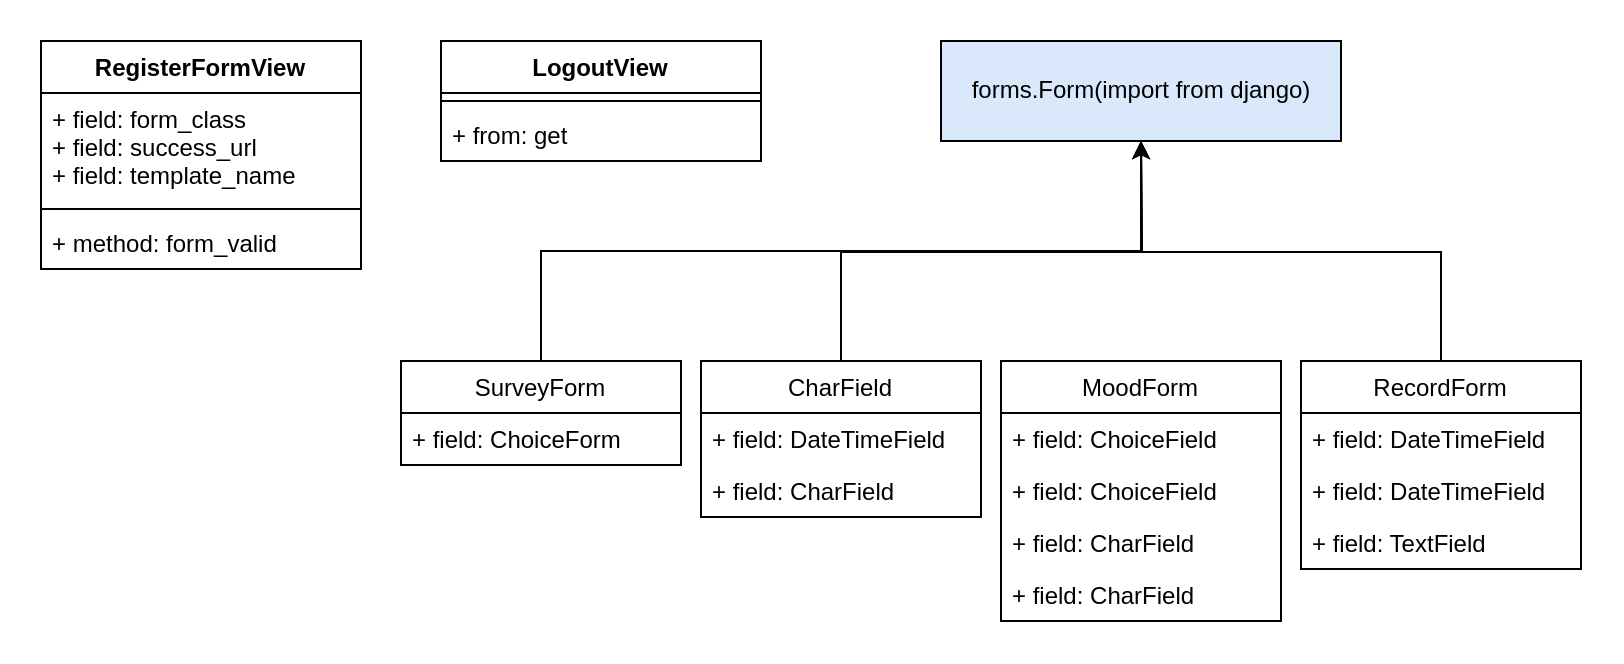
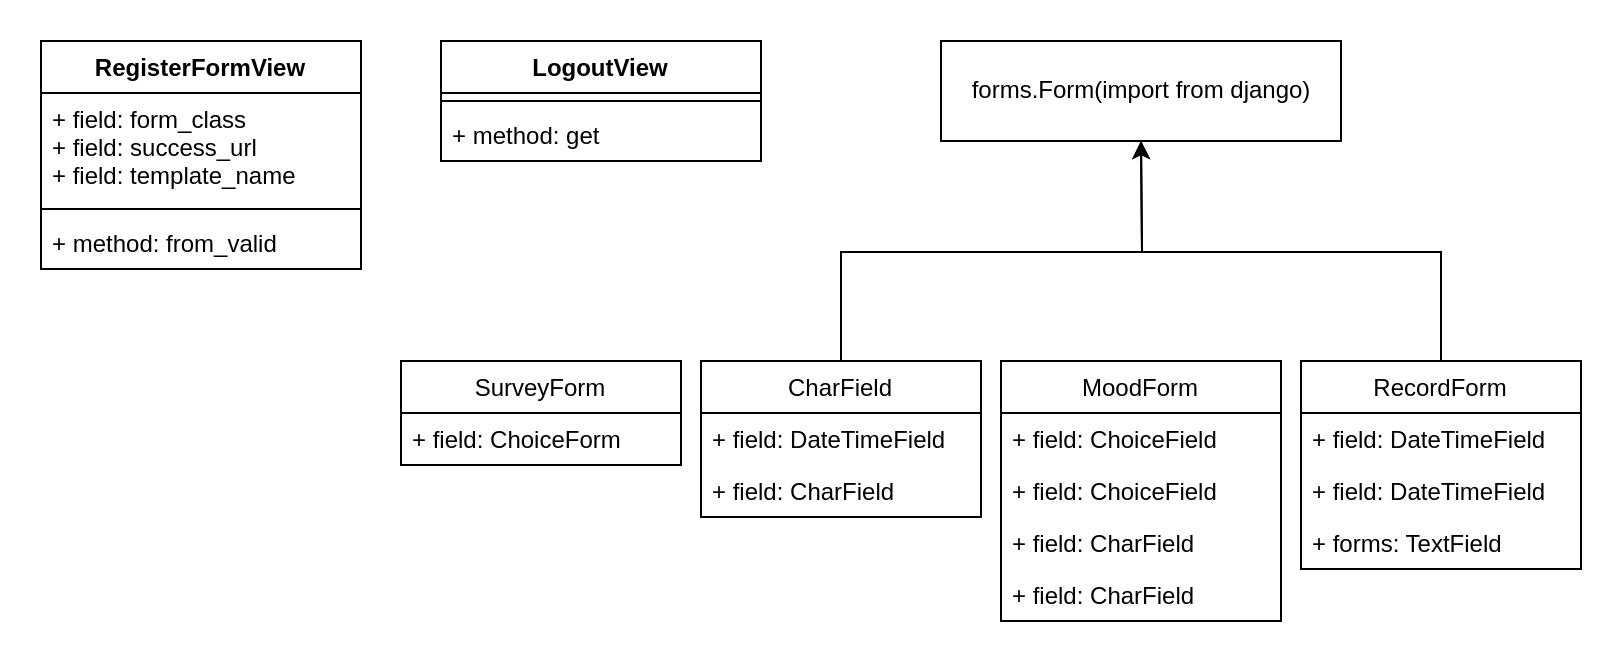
(1141, 91) -> (1141, 91)
(517, 136) -> (530, 136)
(171, 244) -> (171, 244)
(637, 251) -> none
(1411, 544) -> (1417, 544)
